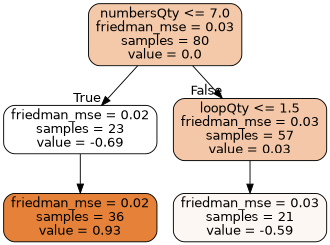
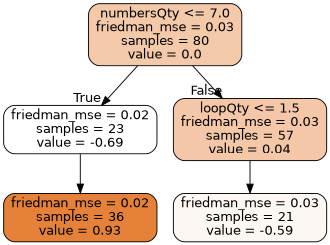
(250, 130) -> (250, 130)
